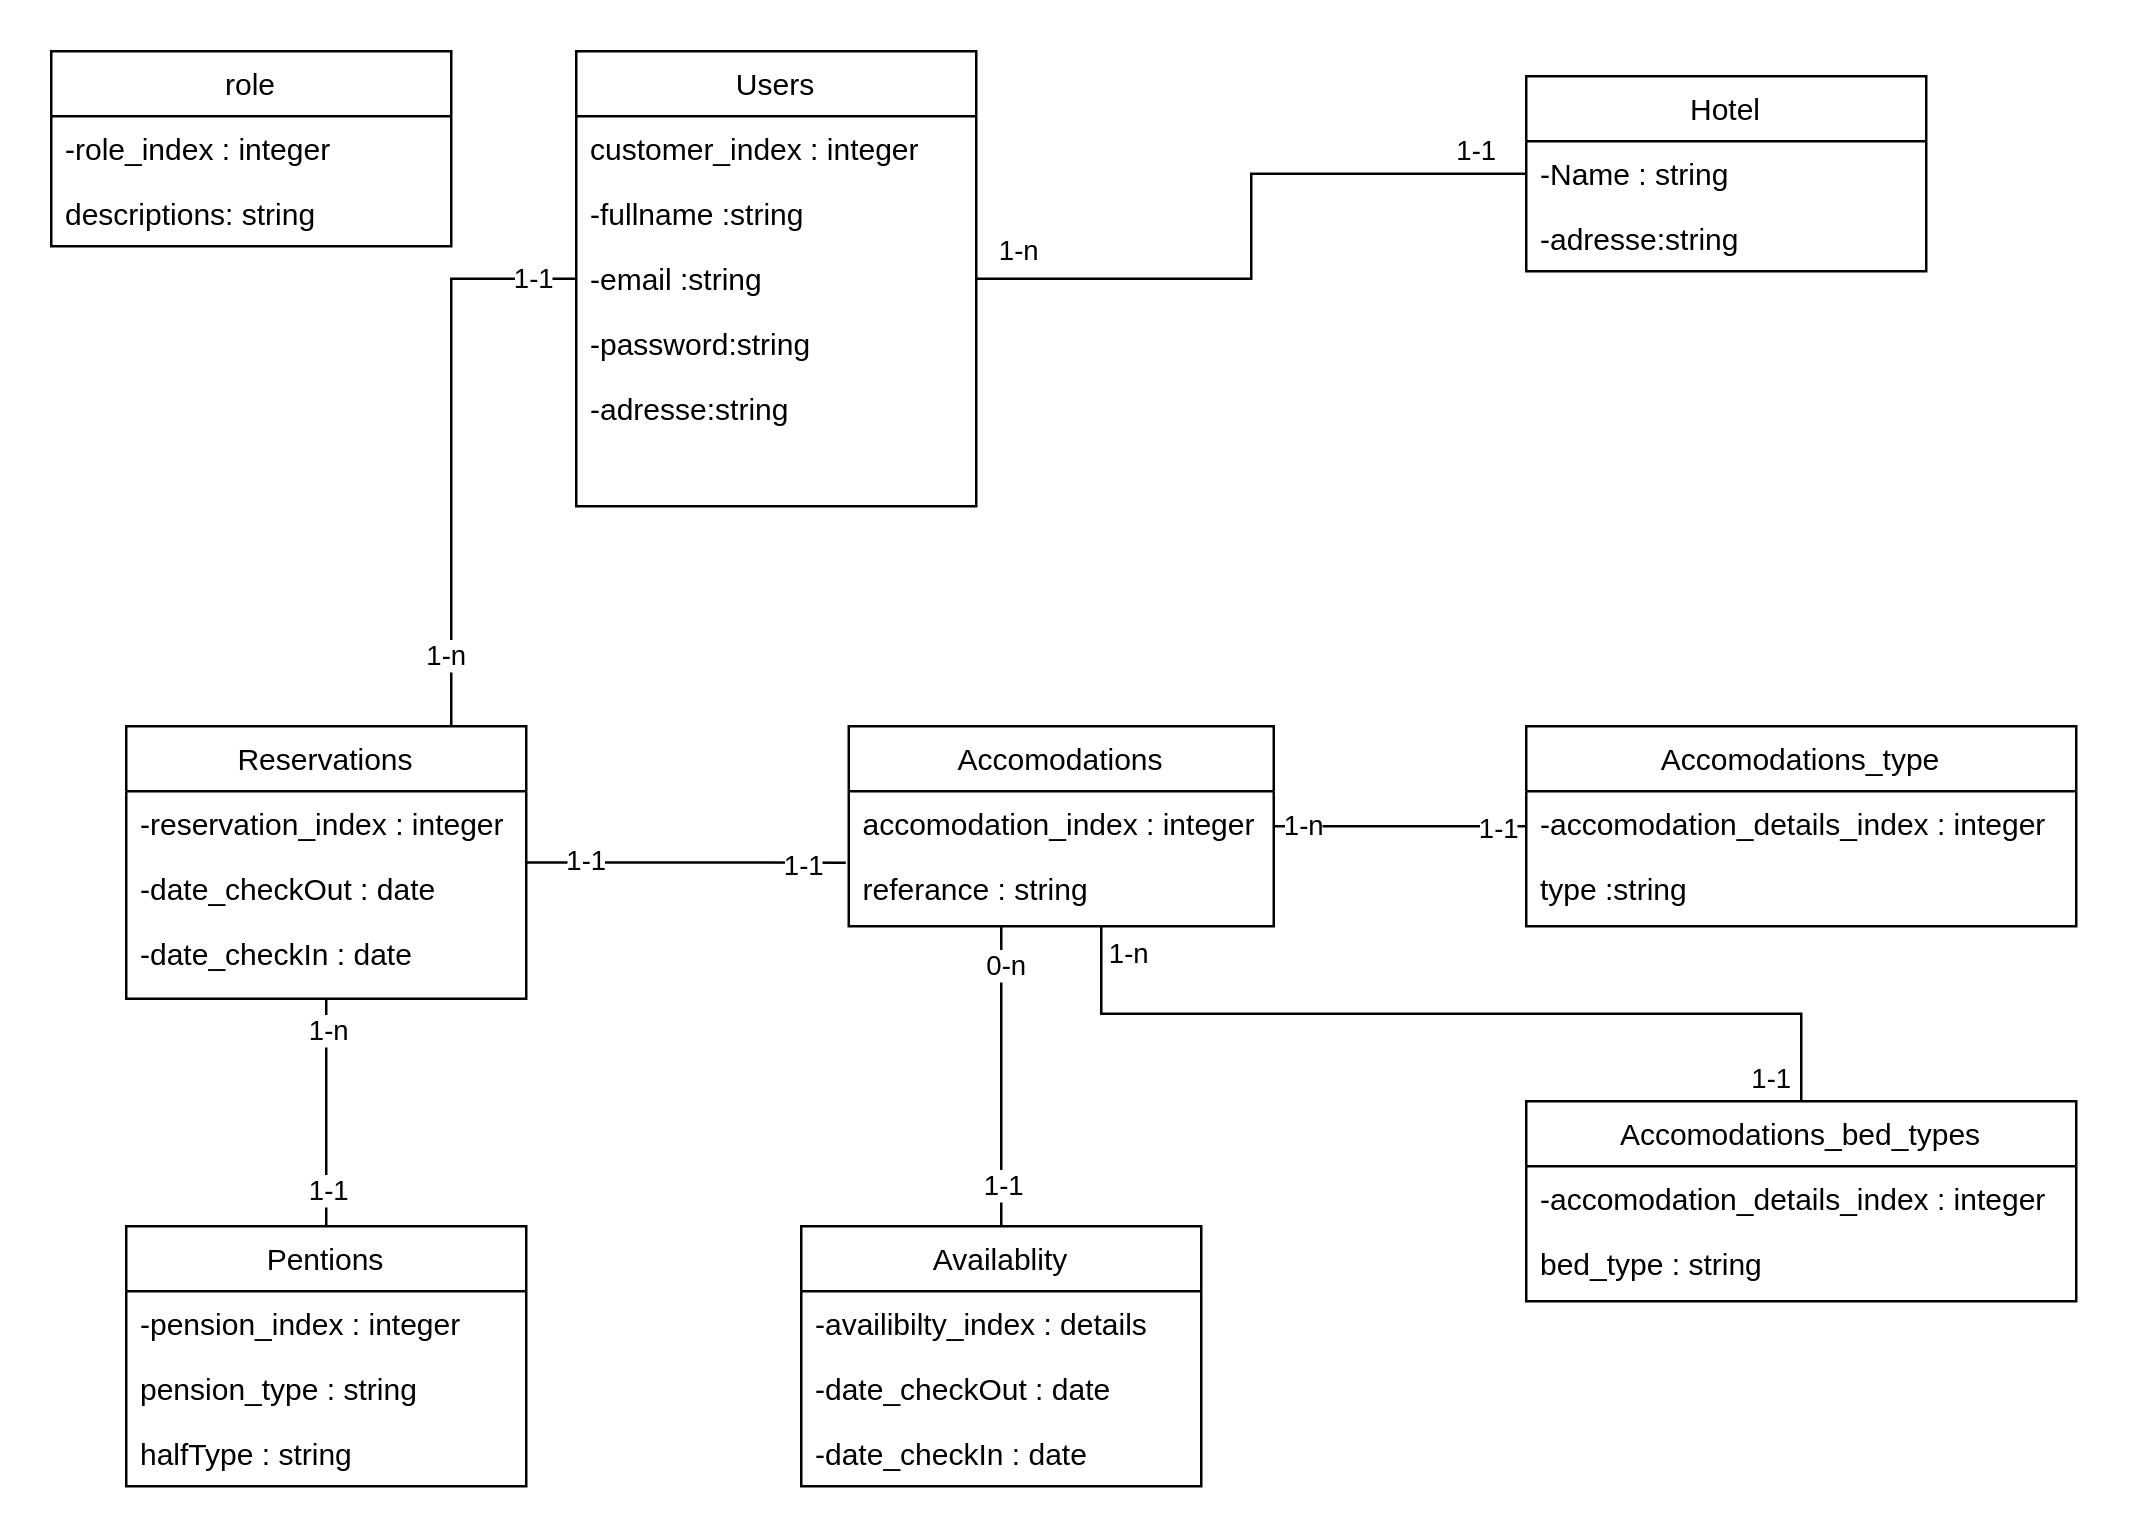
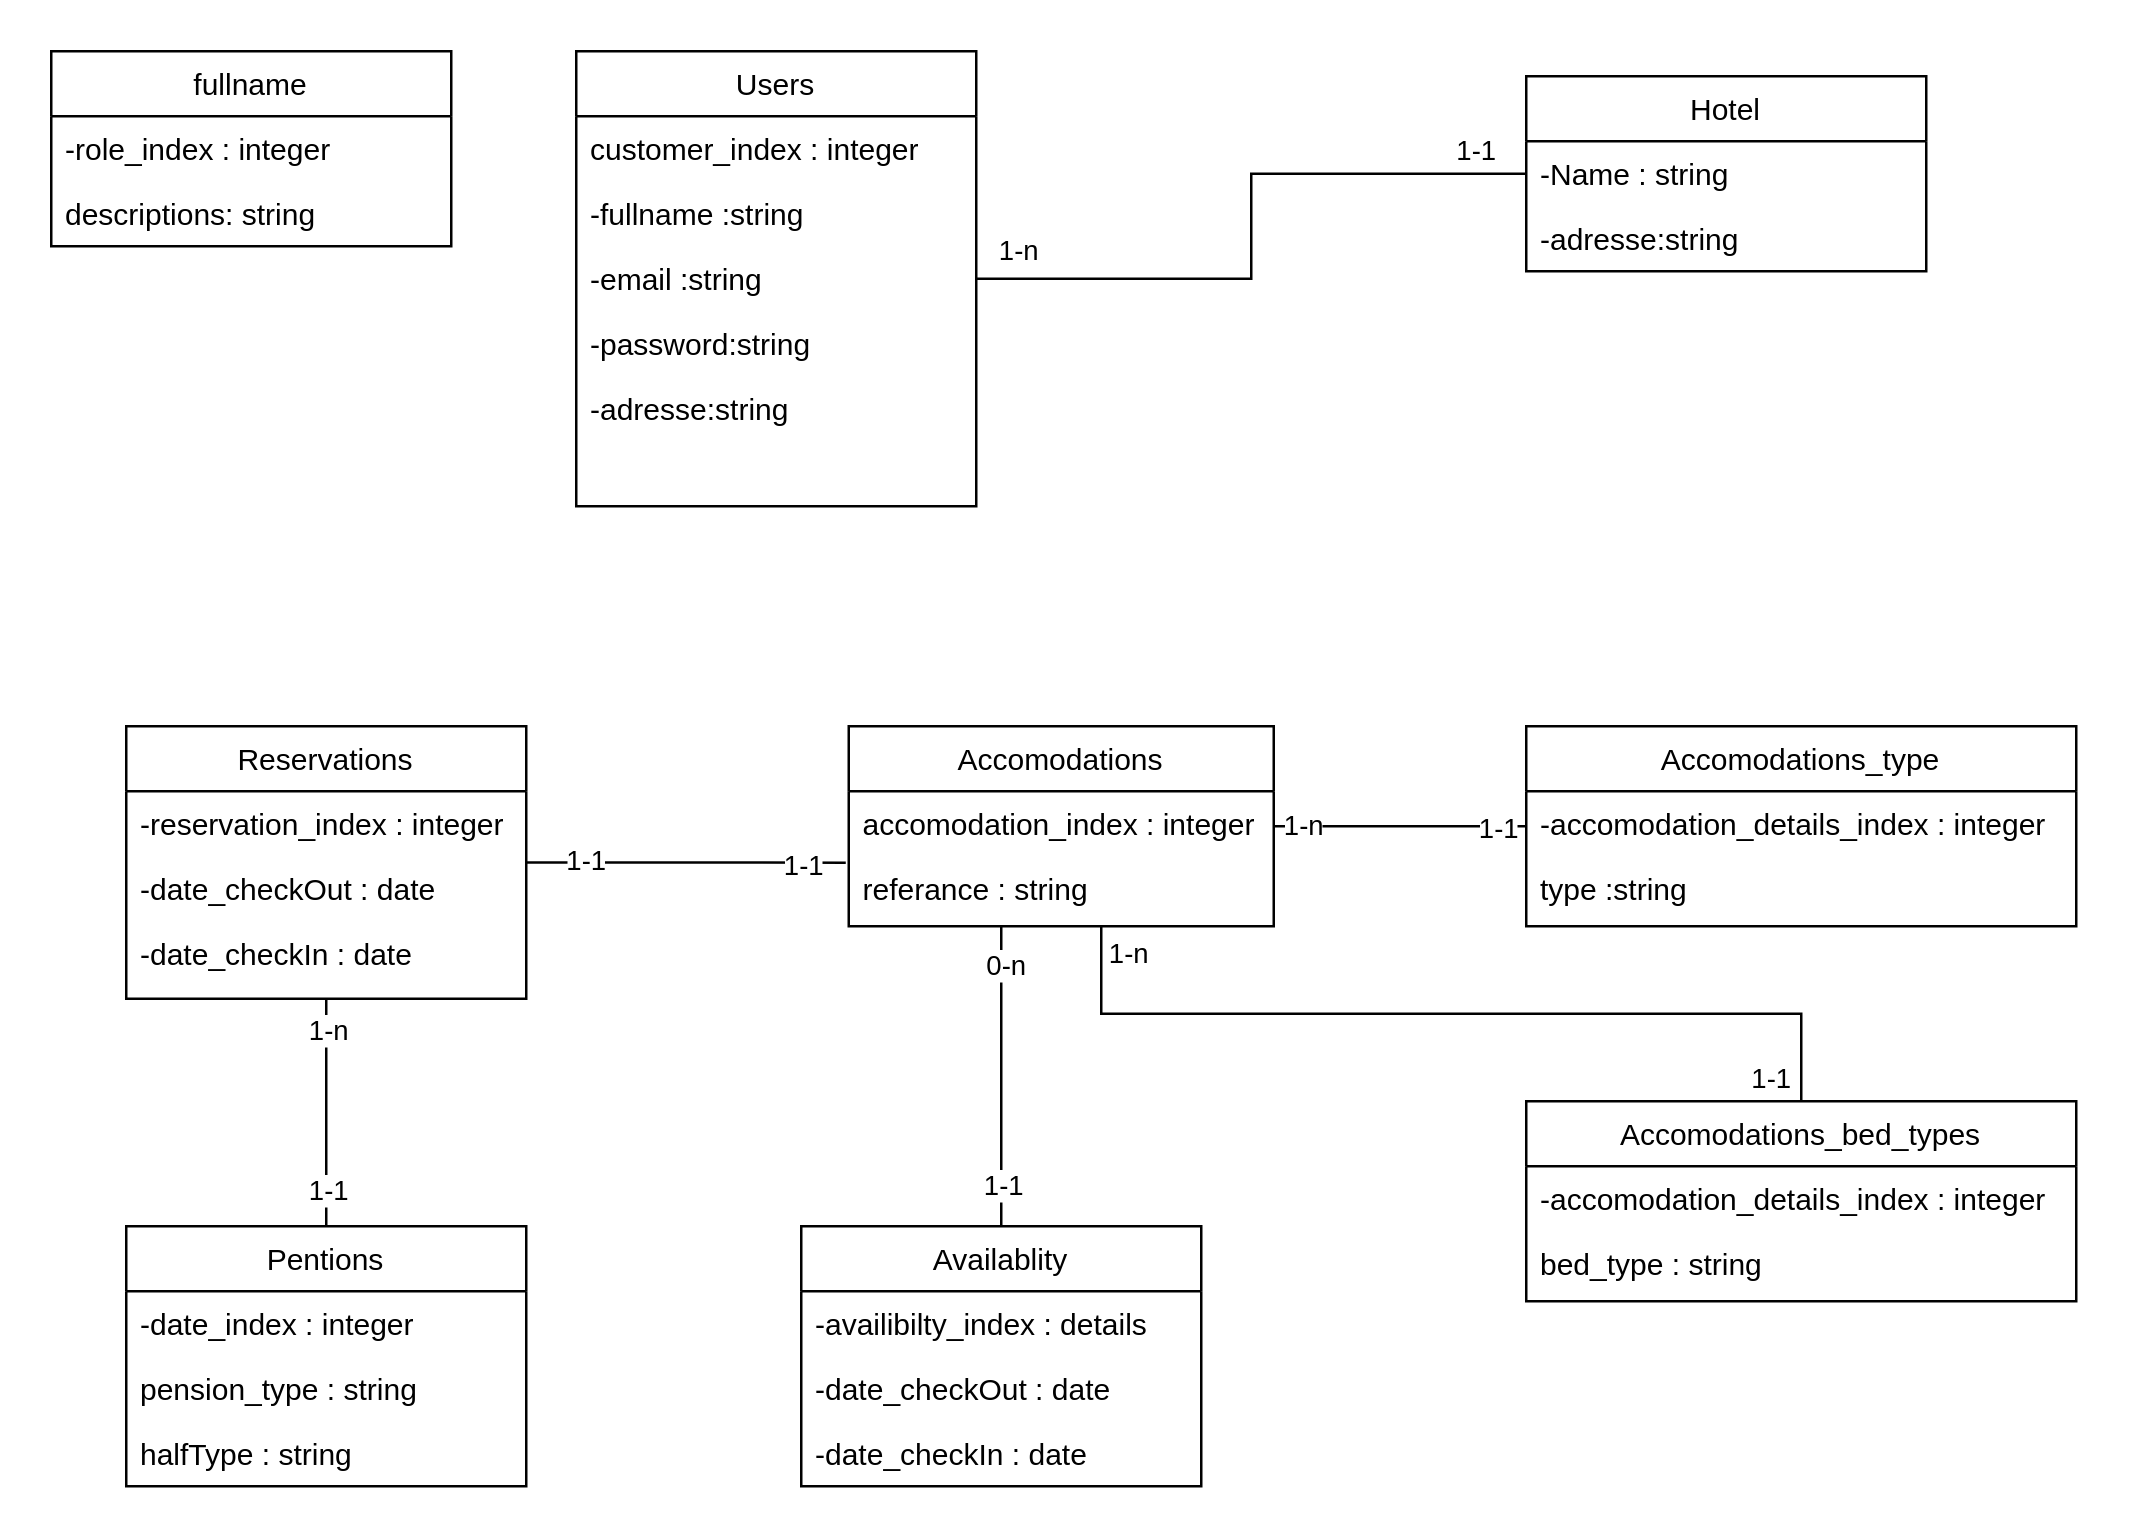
(250, 85) -> (250, 85)
(451, 443) -> none
(318, 1325) -> (297, 1325)
